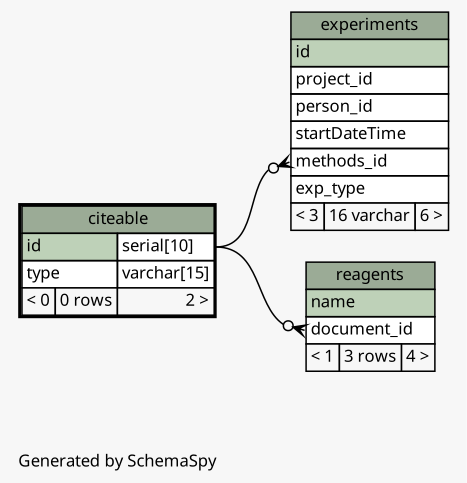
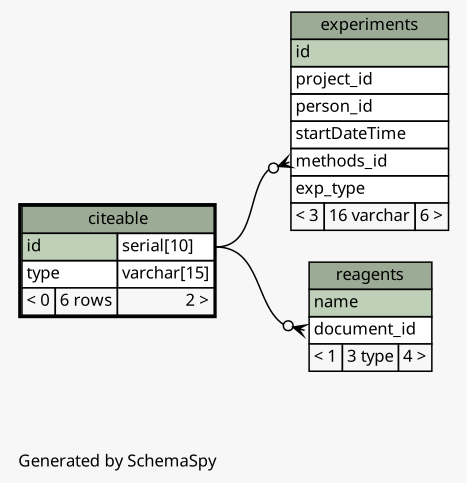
(86, 301) -> (86, 301)
(370, 357) -> (370, 357)
